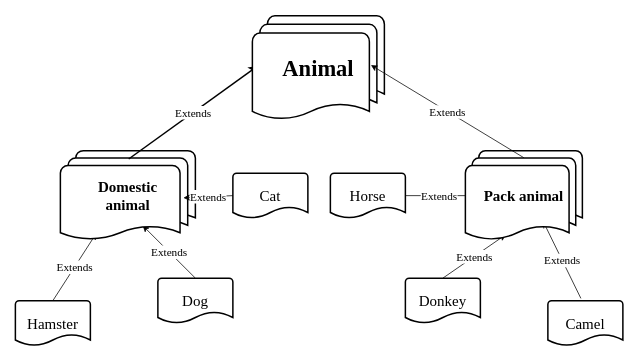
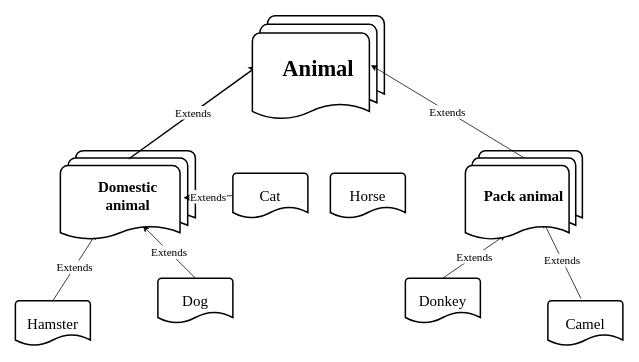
(435, 195) -> none
